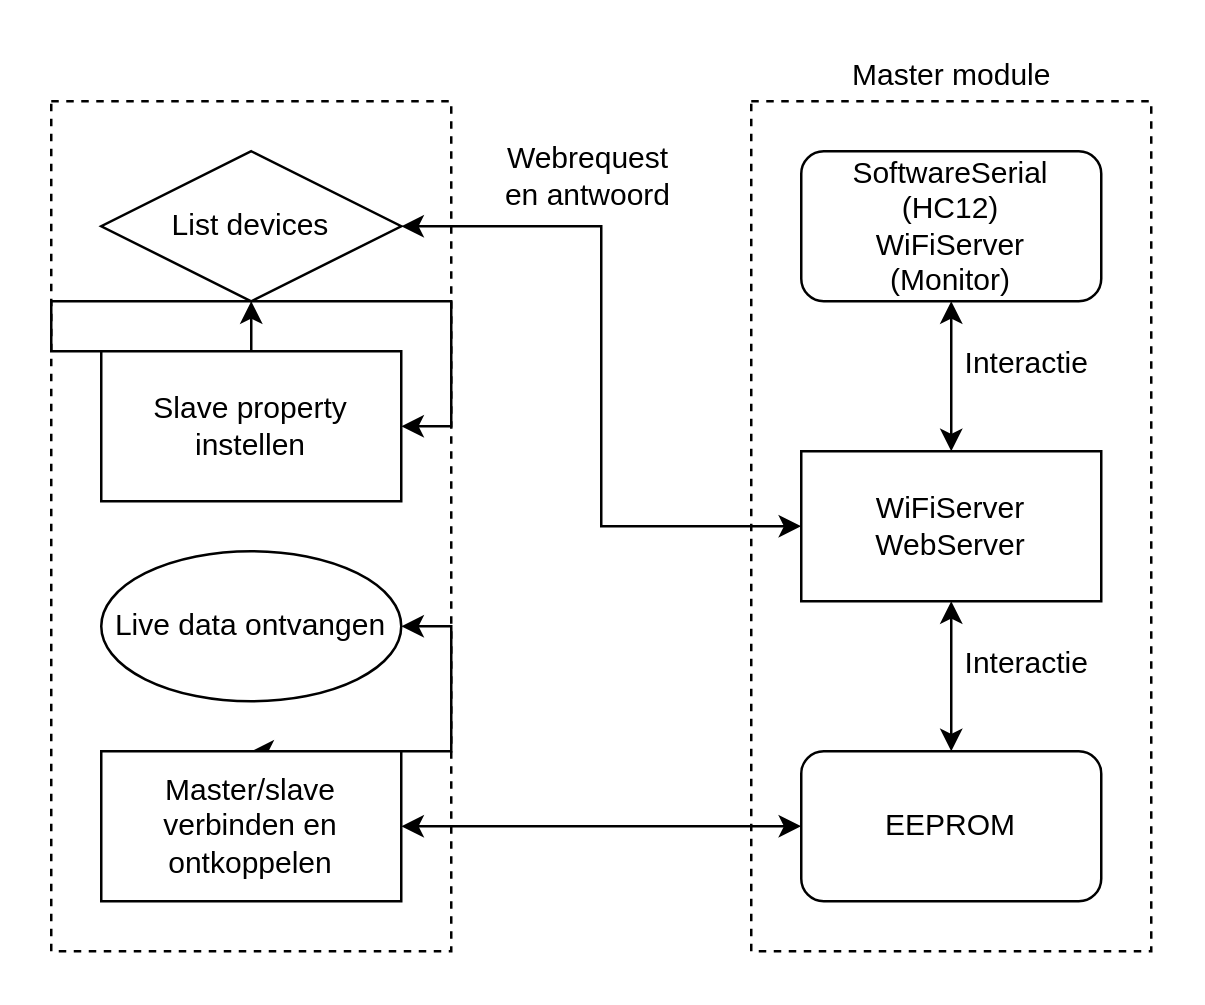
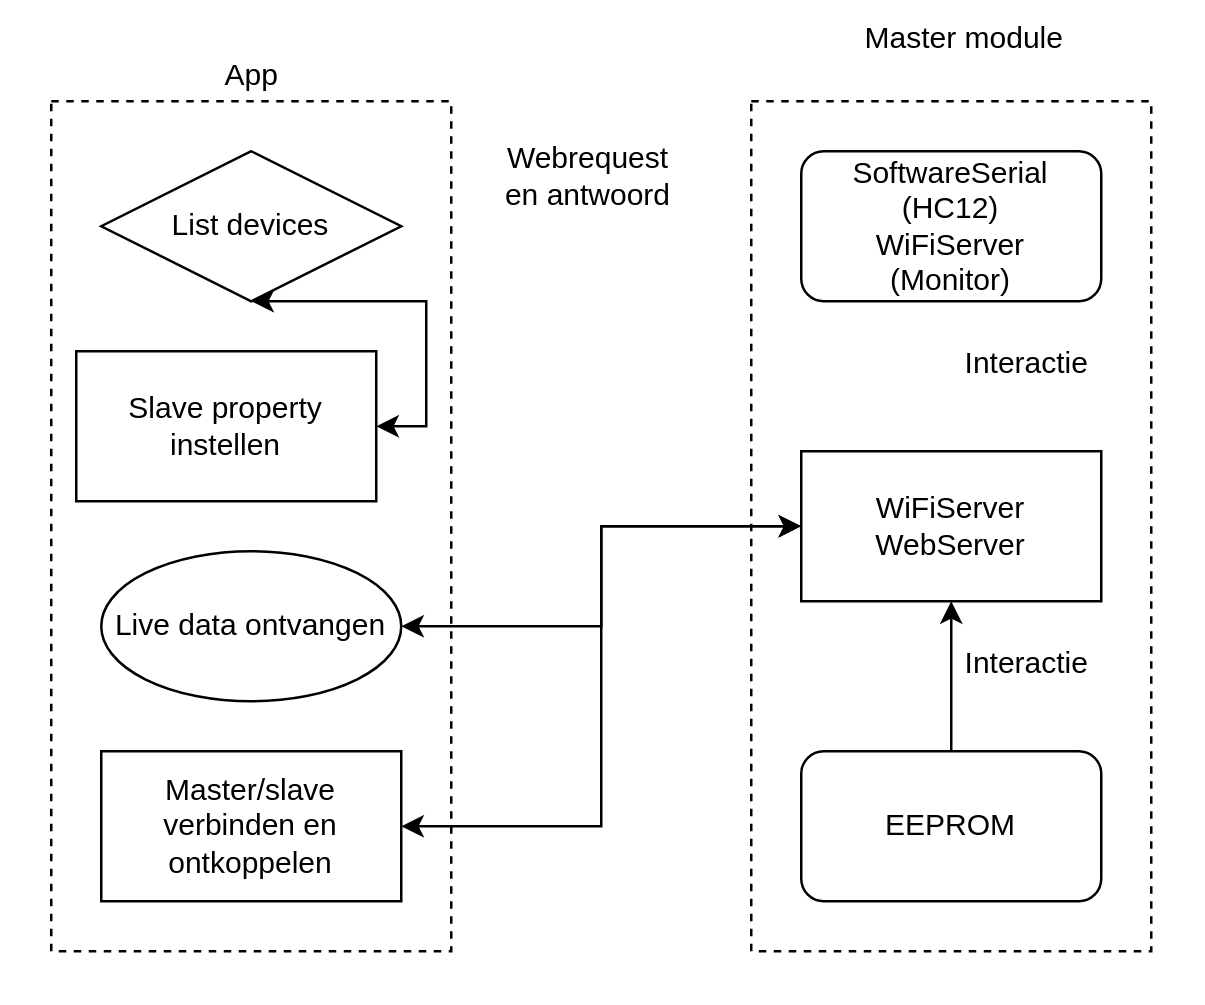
none -> (251, 76)
(951, 76) -> (964, 39)
(601, 282) -> none
(951, 376) -> none
(251, 426) -> (226, 426)
(451, 712) -> (522, 626)
(951, 733) -> (951, 740)
(691, 826) -> (601, 730)
